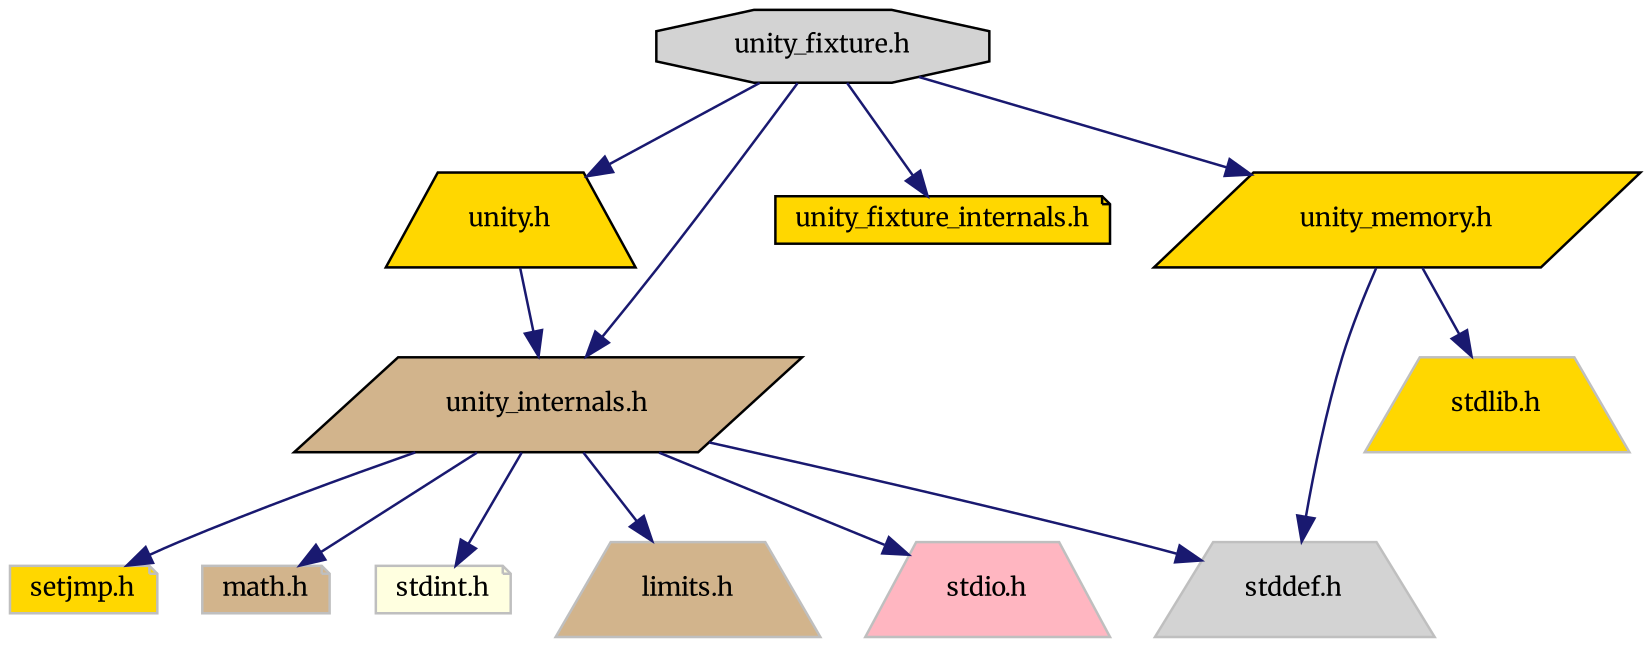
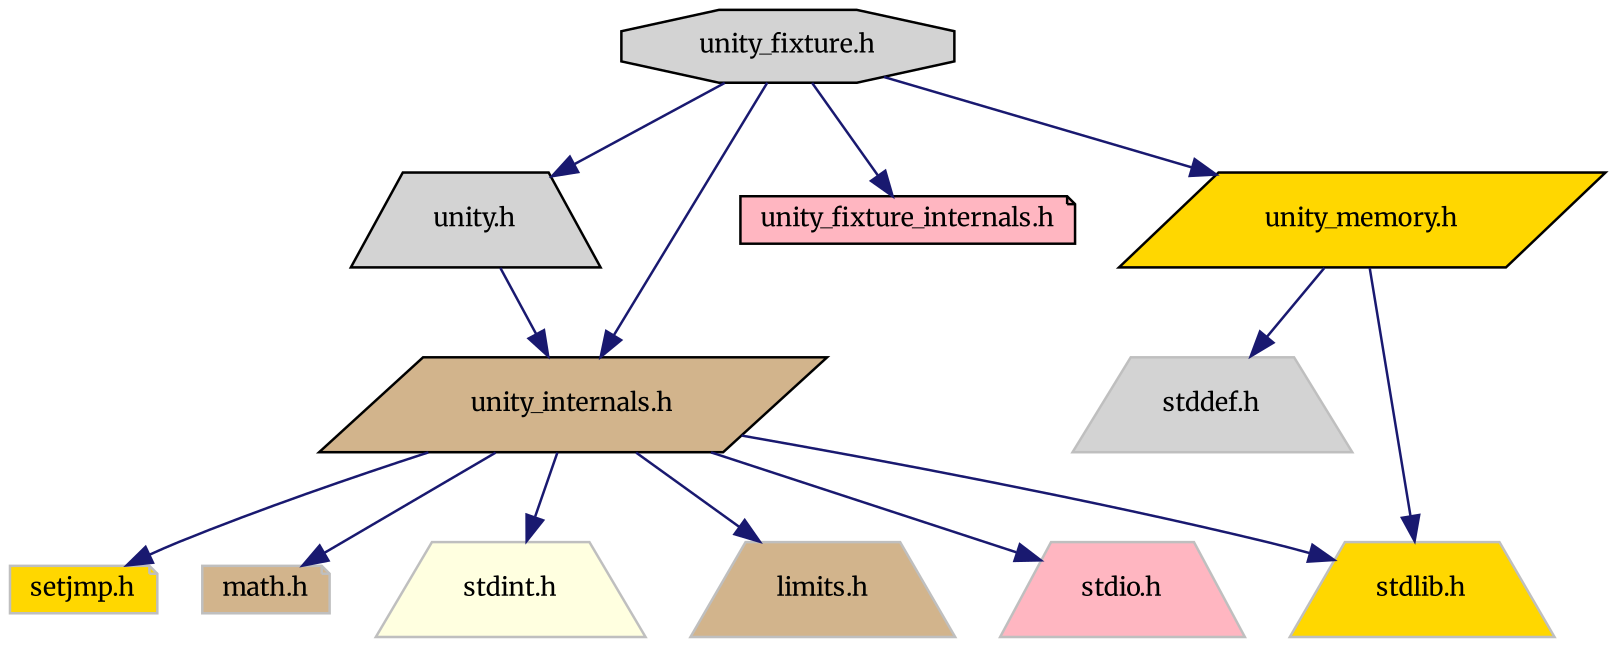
(511, 220) -> (476, 220)
(943, 220) -> (908, 220)
(943, 496) -> (1026, 489)
(443, 590) -> (511, 590)
